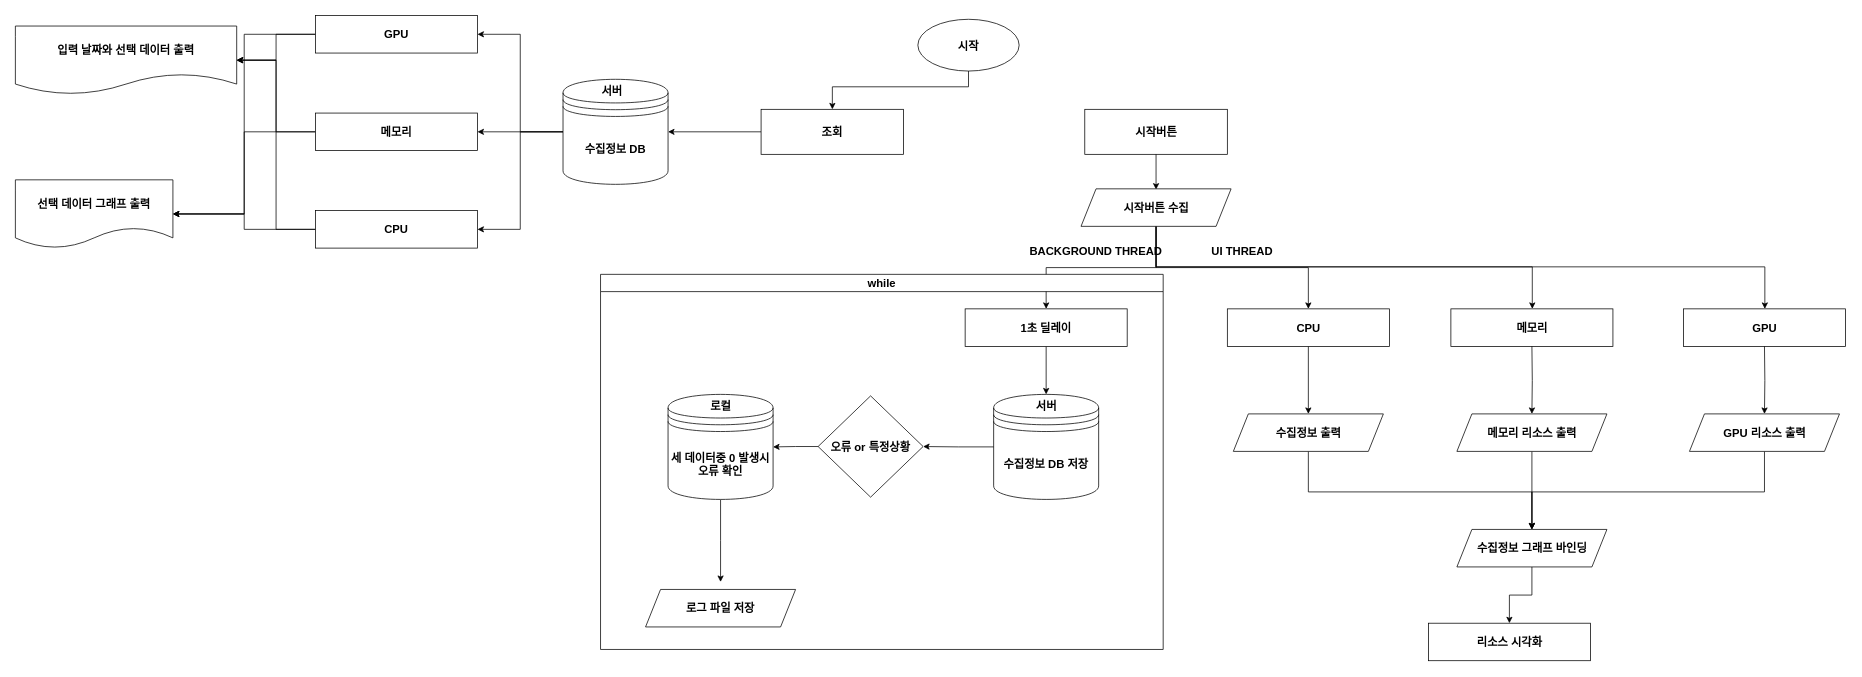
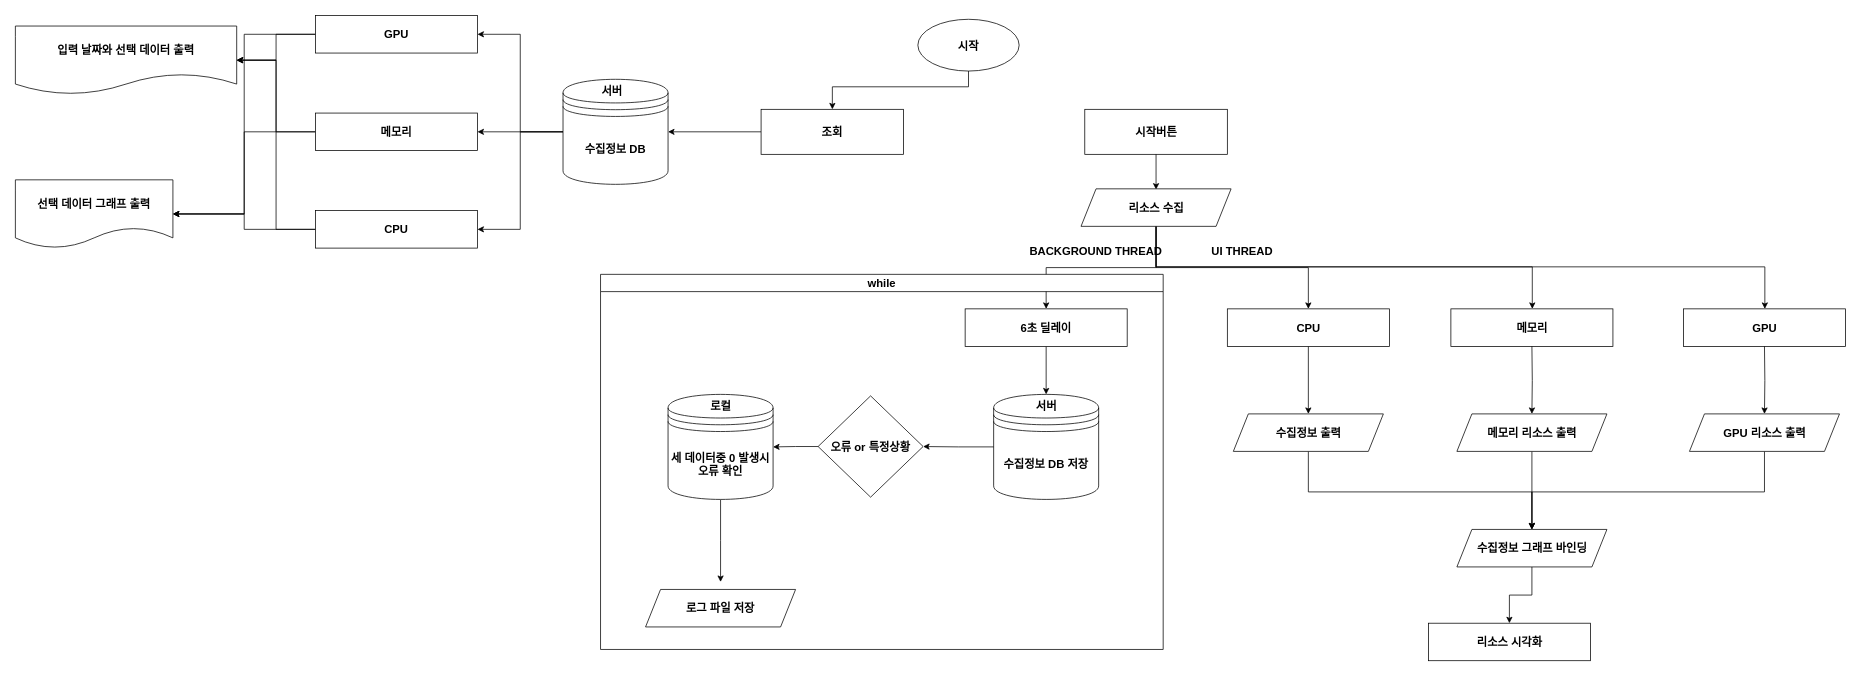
(1156, 207) -> (1156, 207)
(1046, 327) -> (1046, 327)
